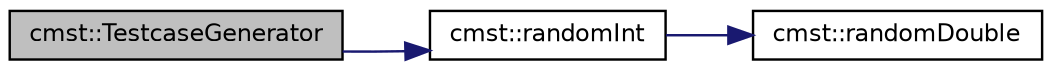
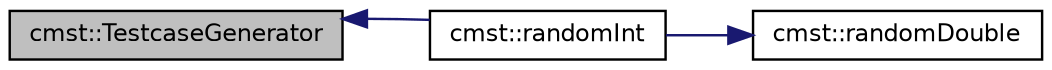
(374, 52) -> (399, 19)
